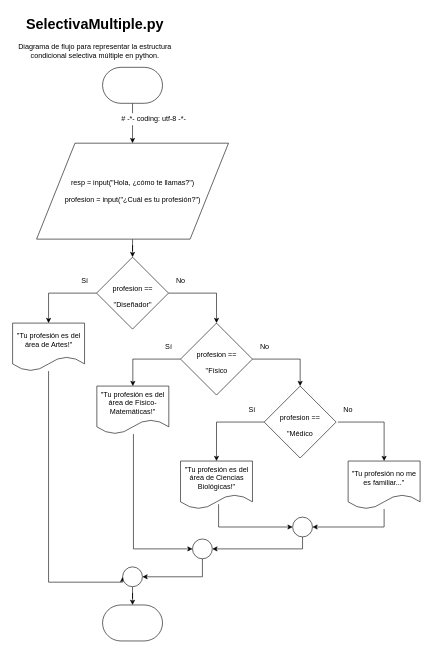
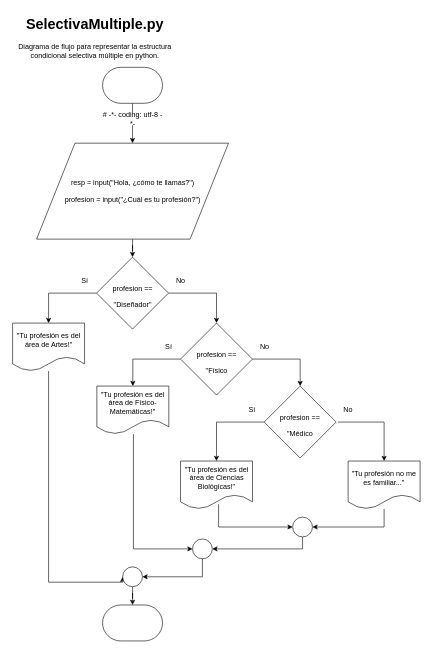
(154, 119) -> (133, 119)
